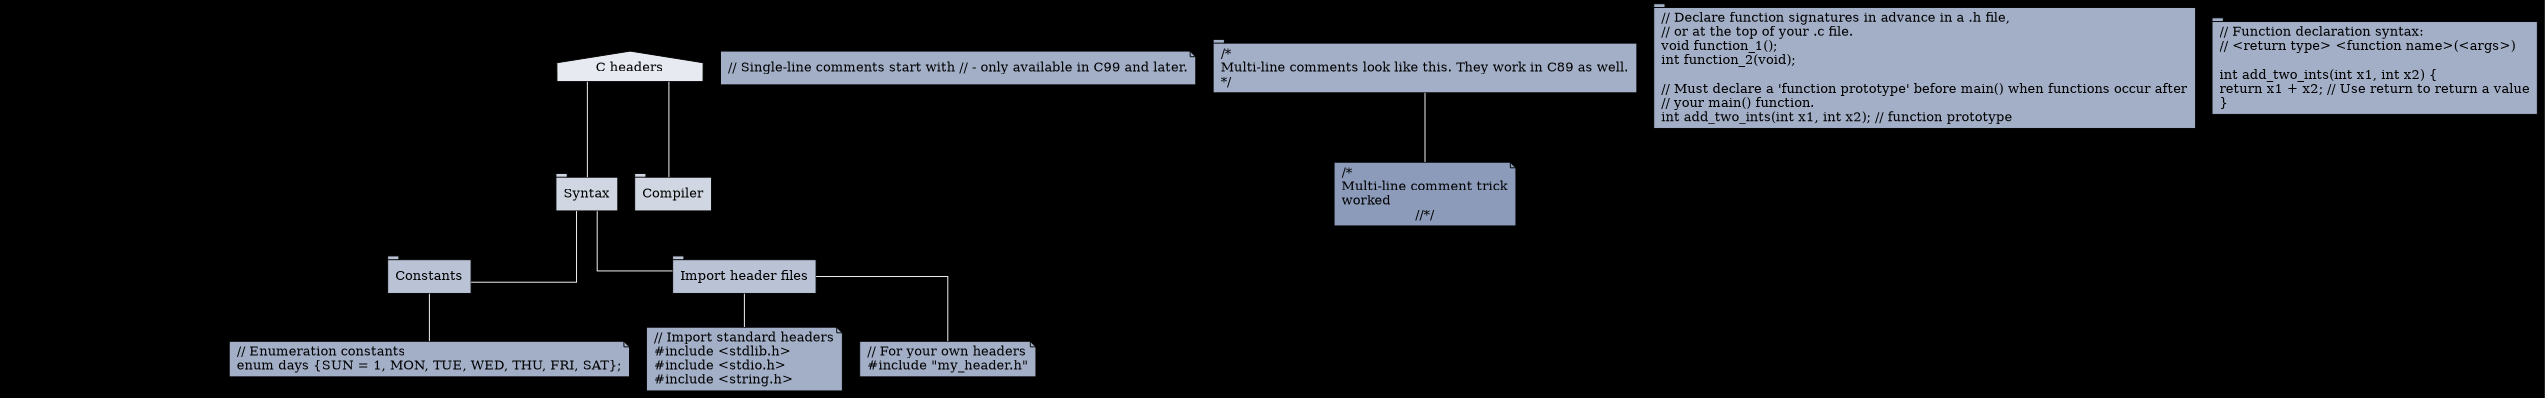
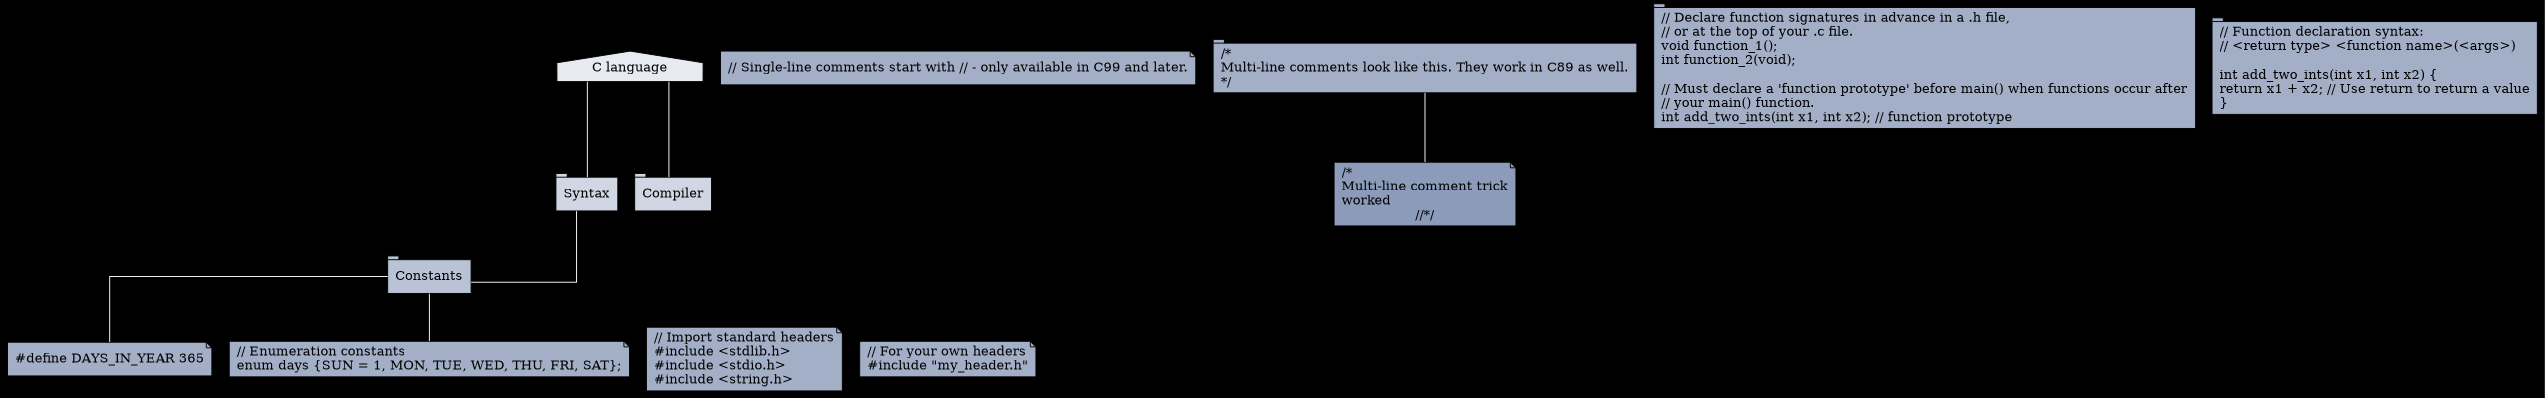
(630, 68) -> (630, 68)
(744, 277) -> none
none -> (110, 359)
